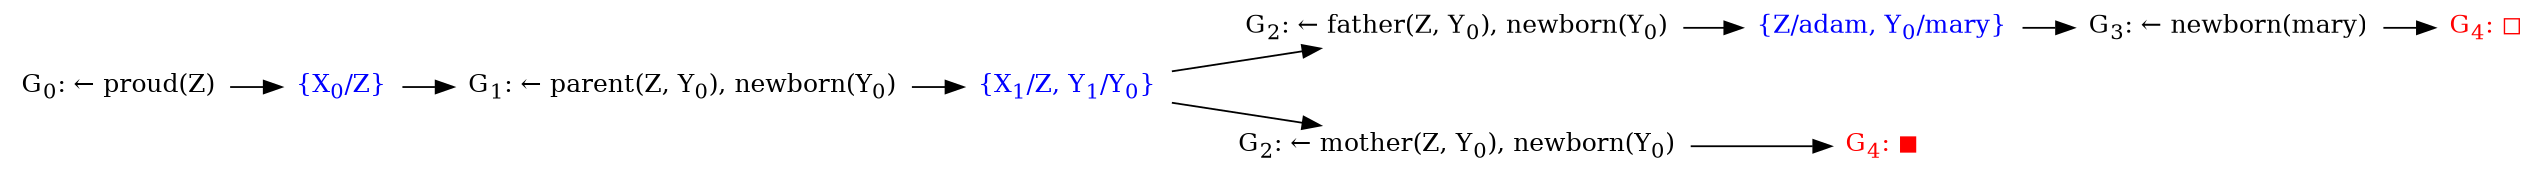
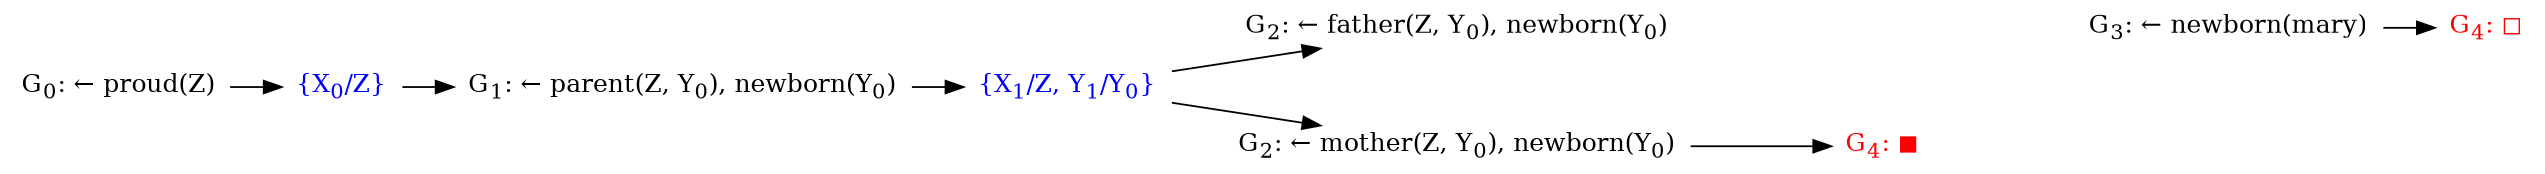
(1882, 28) -> none
